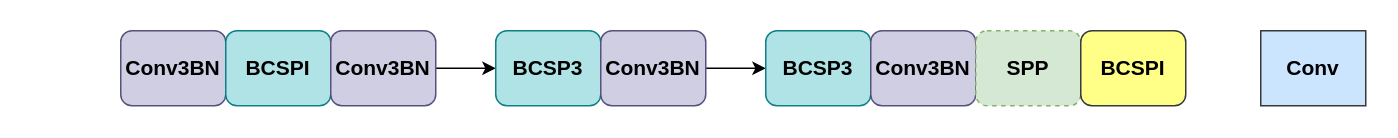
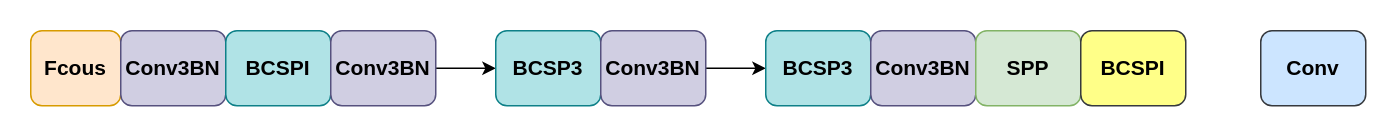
none -> (76, 68)
(1028, 68) -> (1028, 68)
(1313, 68) -> (1313, 68)
